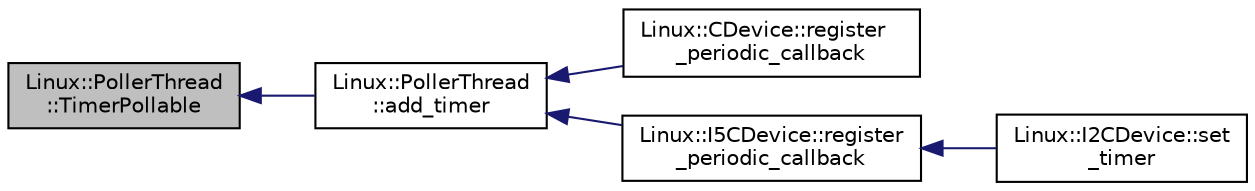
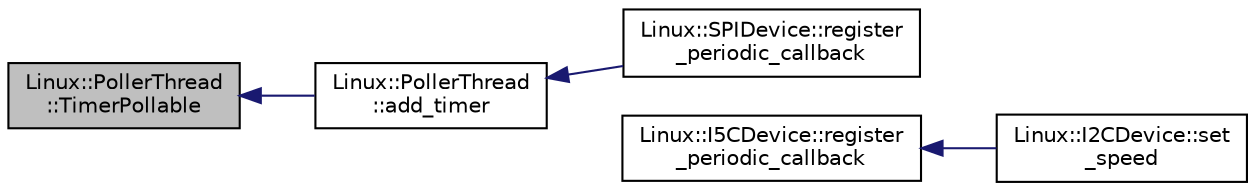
(772, 43) -> (772, 43)
(595, 121) -> none
(1122, 148) -> (1122, 148)
